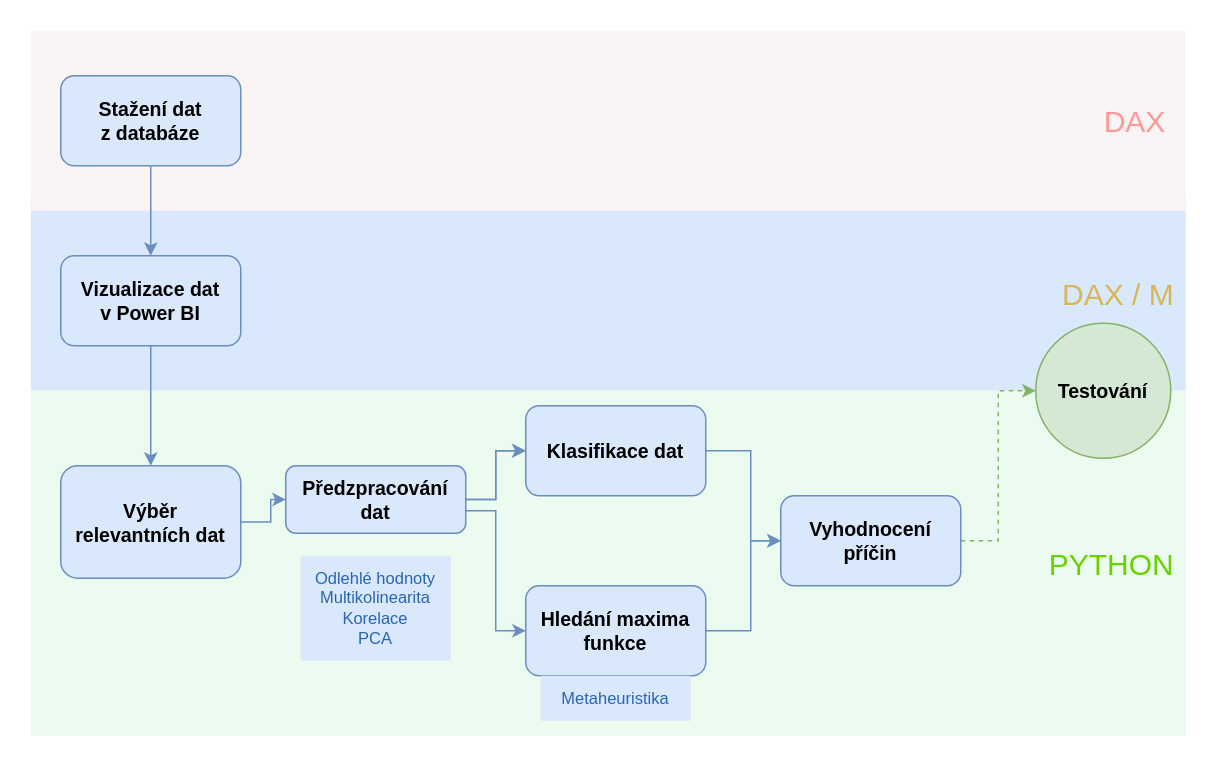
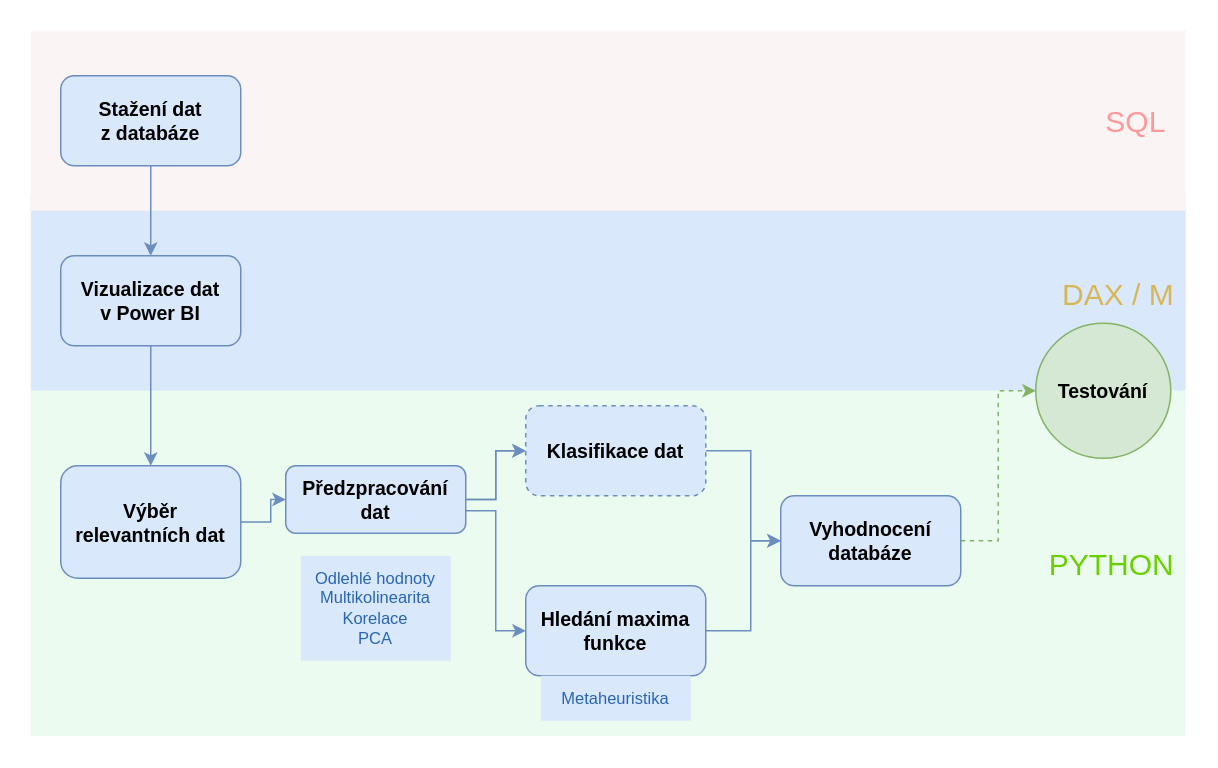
(1168, 121) -> (1168, 121)
(616, 451) -> (616, 451)
(871, 541) -> (871, 541)
